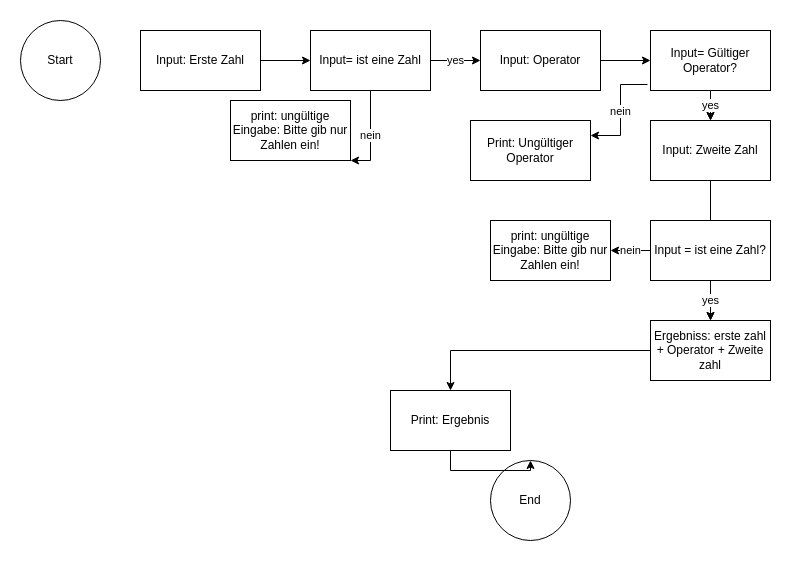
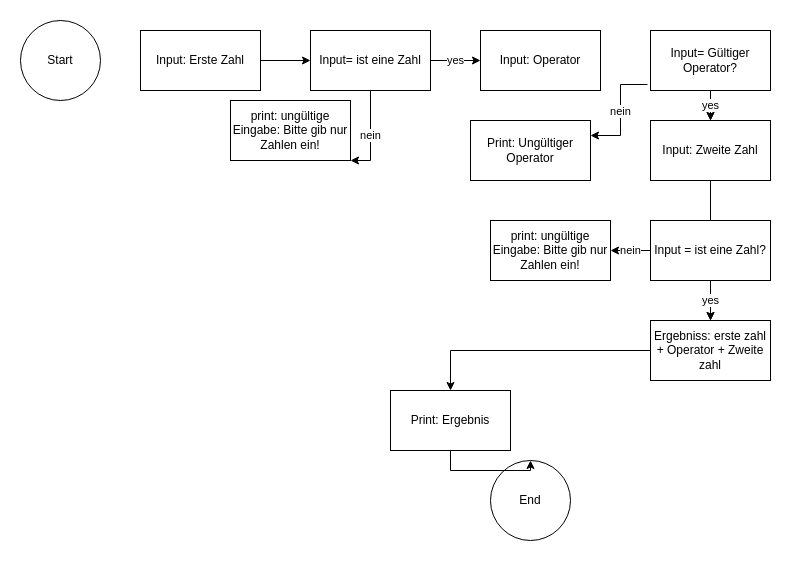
(622, 61) -> none
